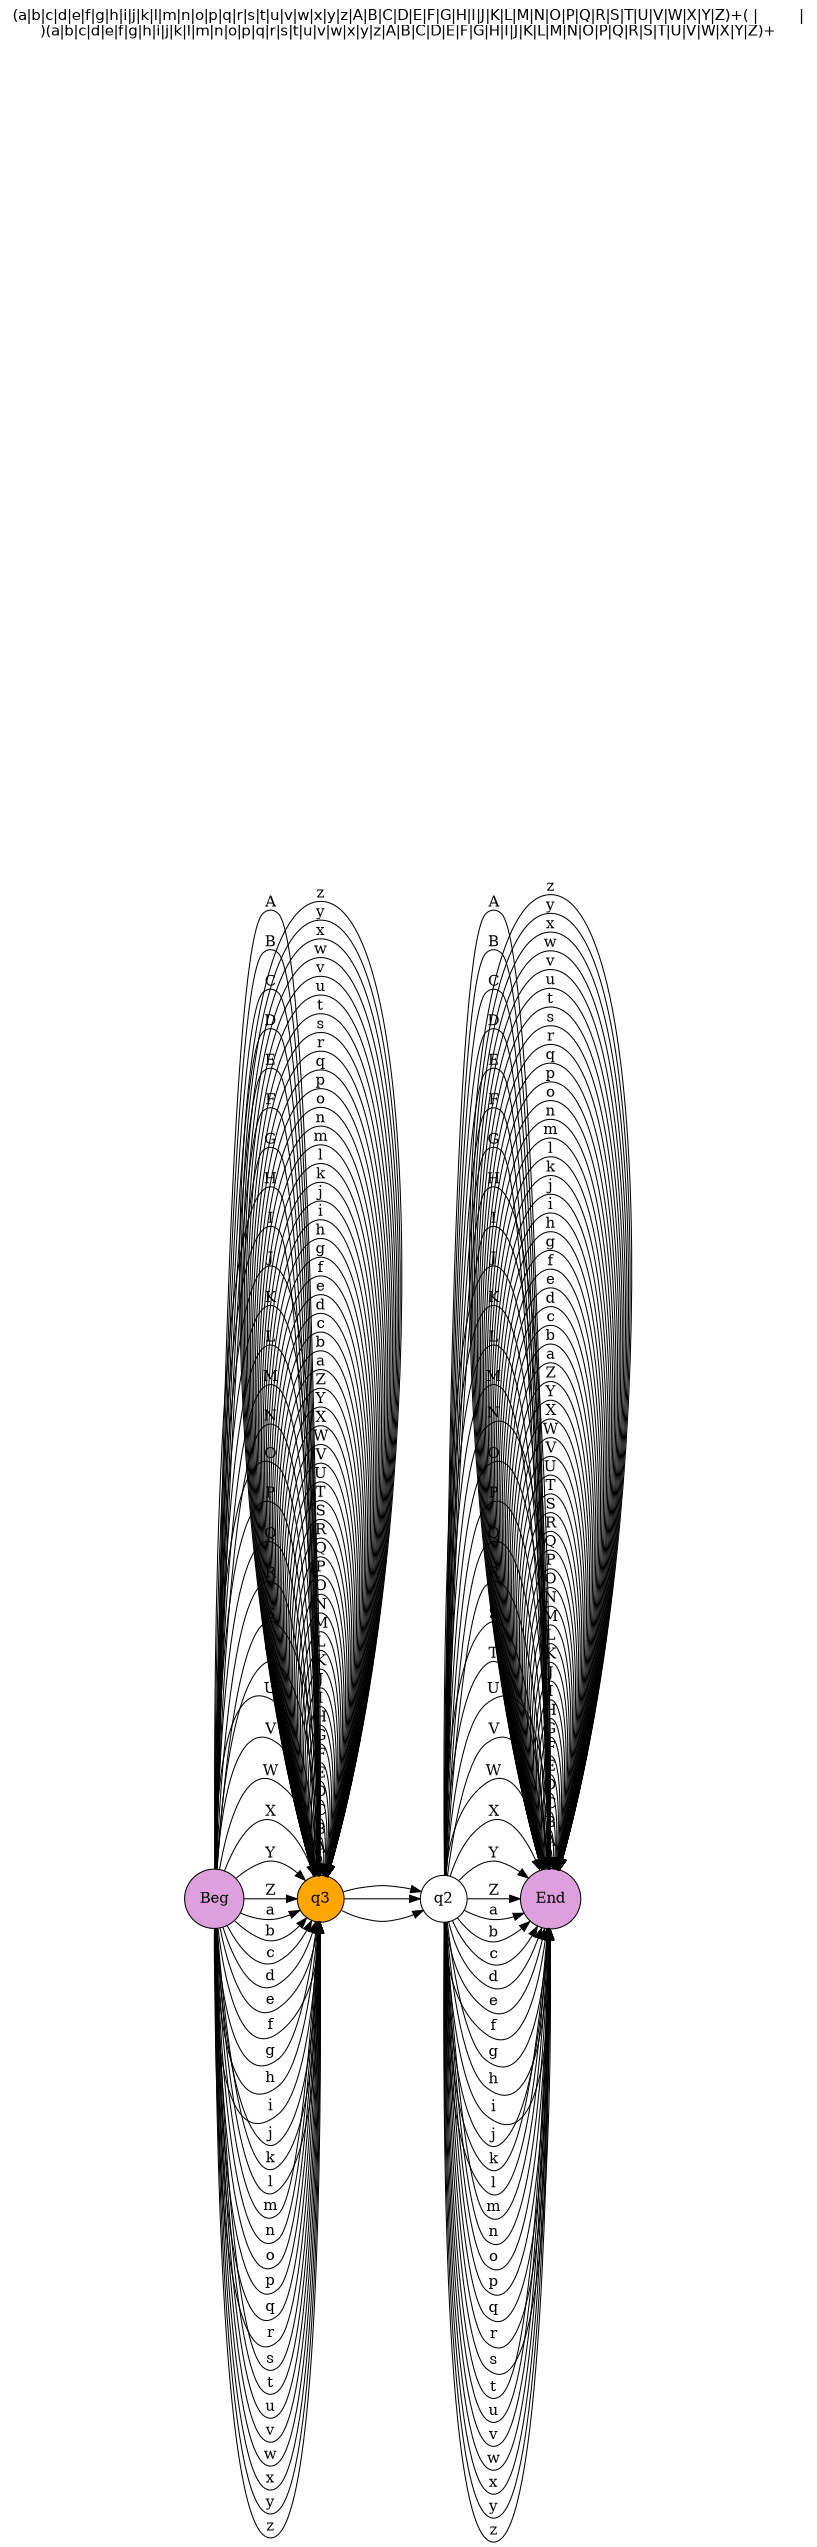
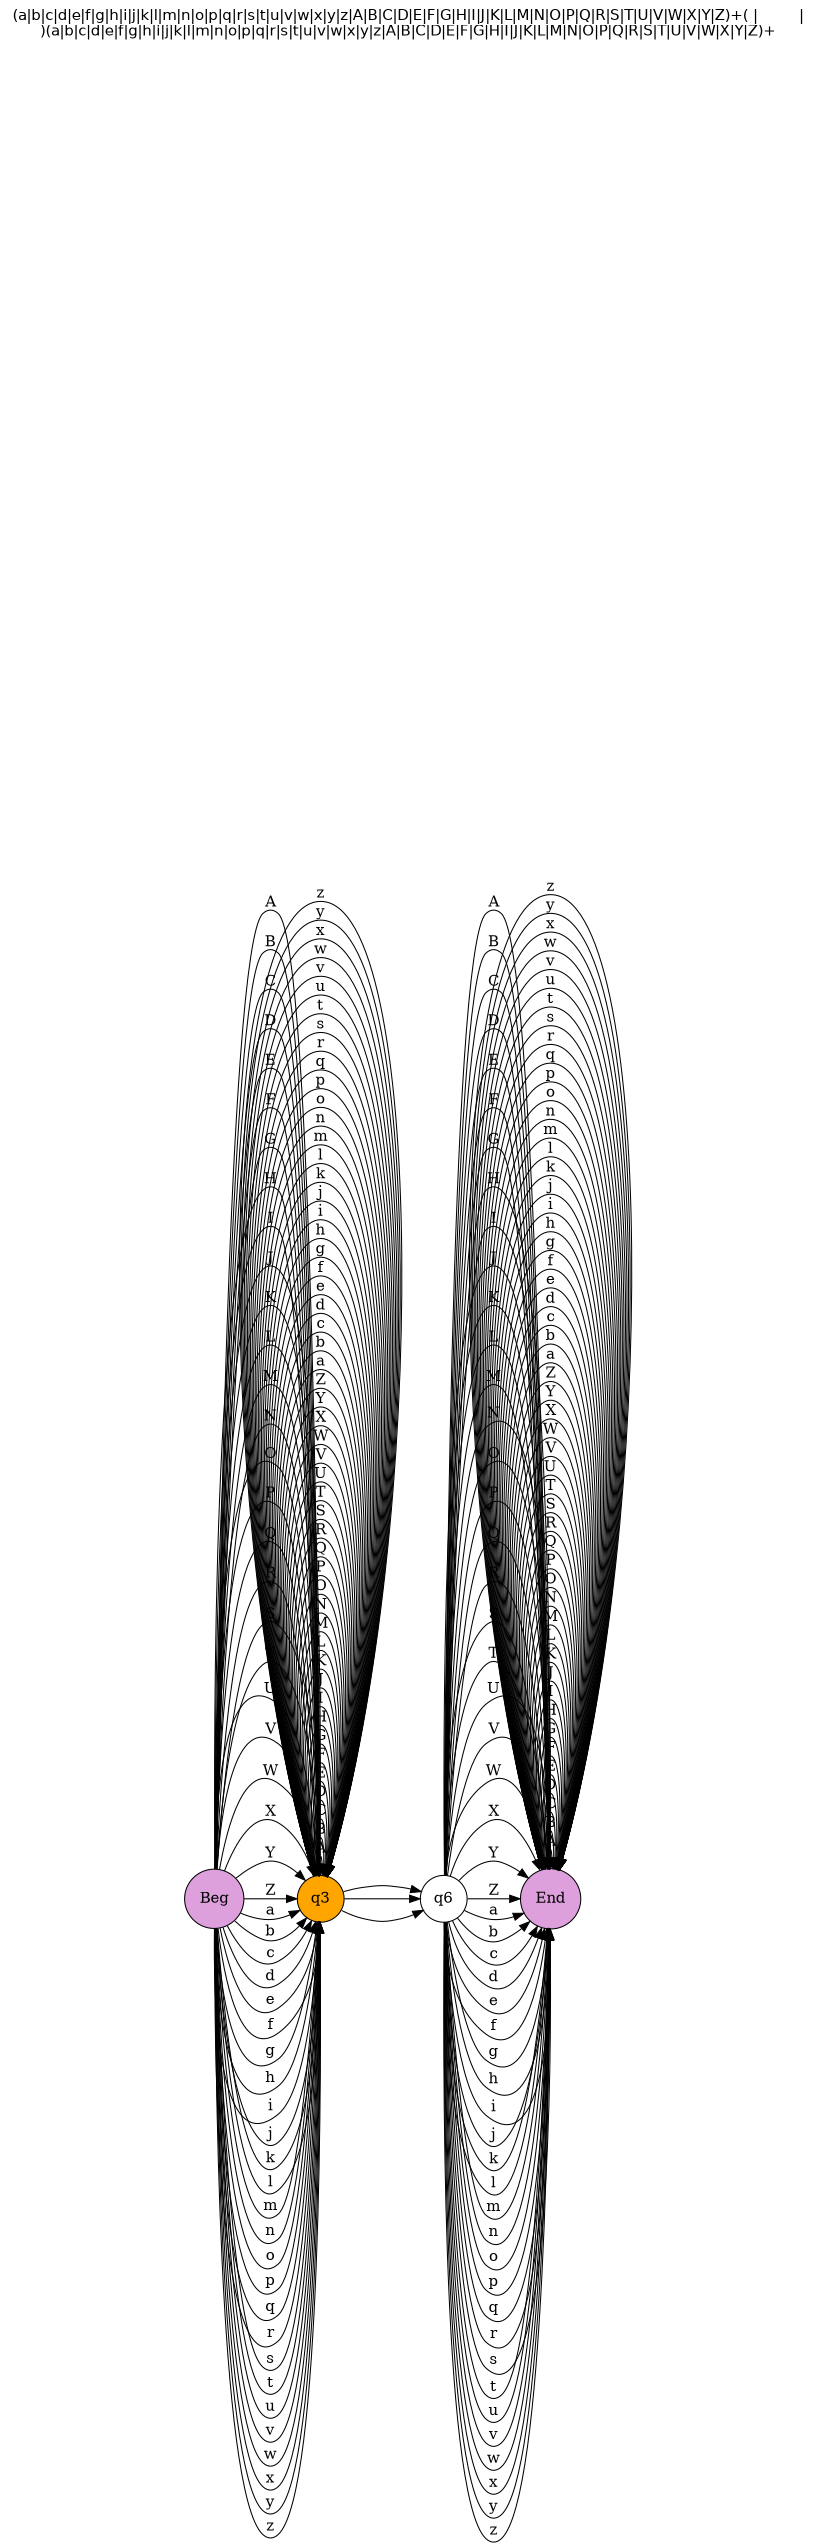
(444, 1899) -> (444, 1899)
